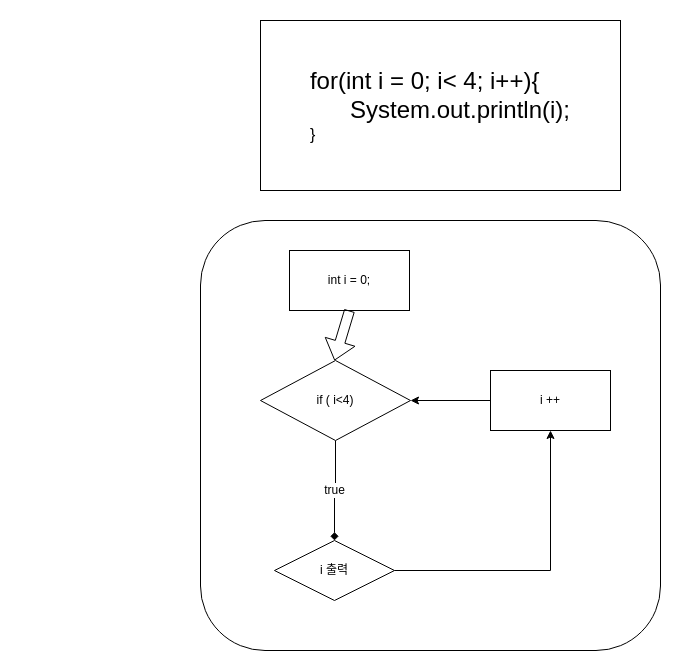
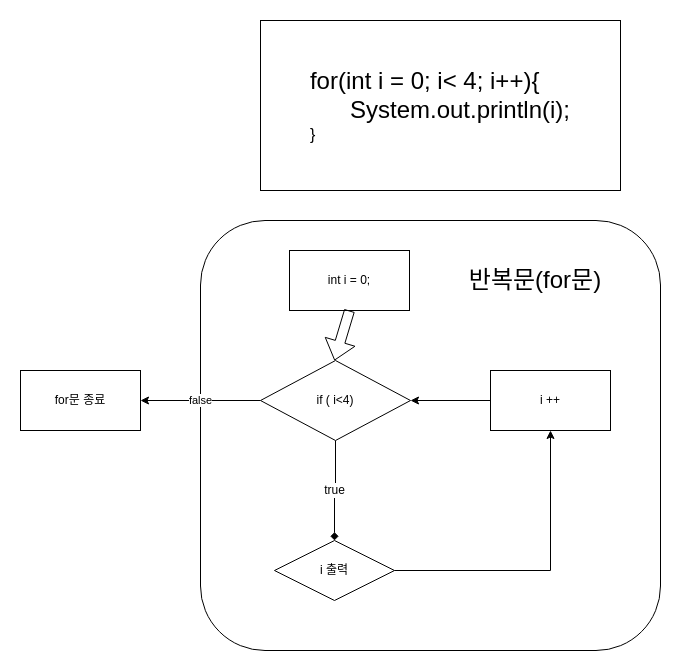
none -> (536, 281)
none -> (81, 401)
none -> (204, 401)
